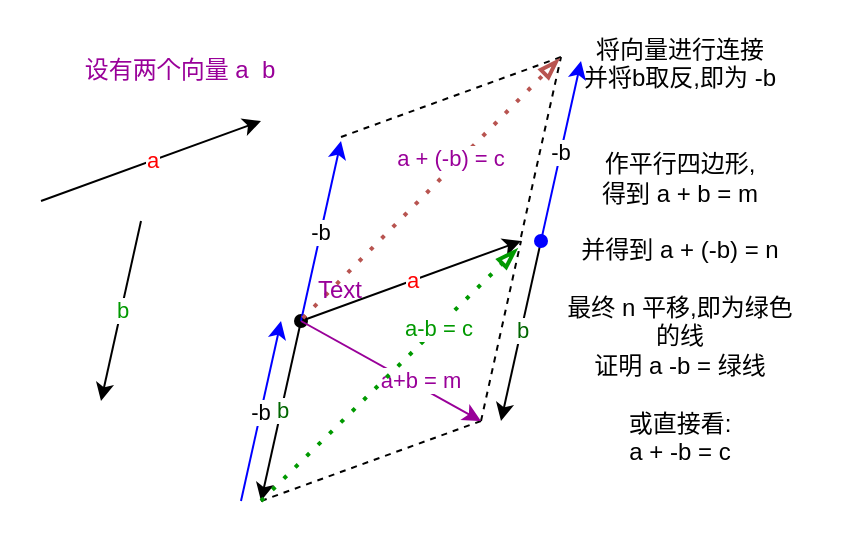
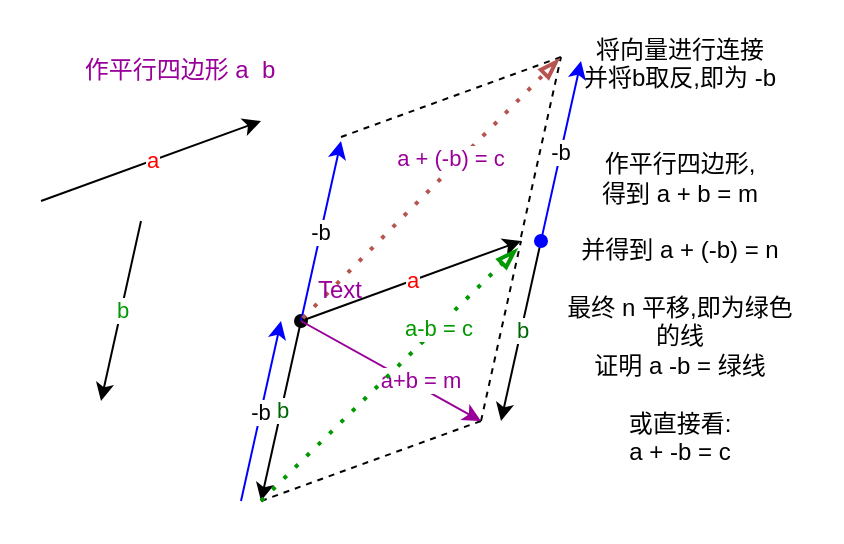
(181, 71) -> (181, 71)
